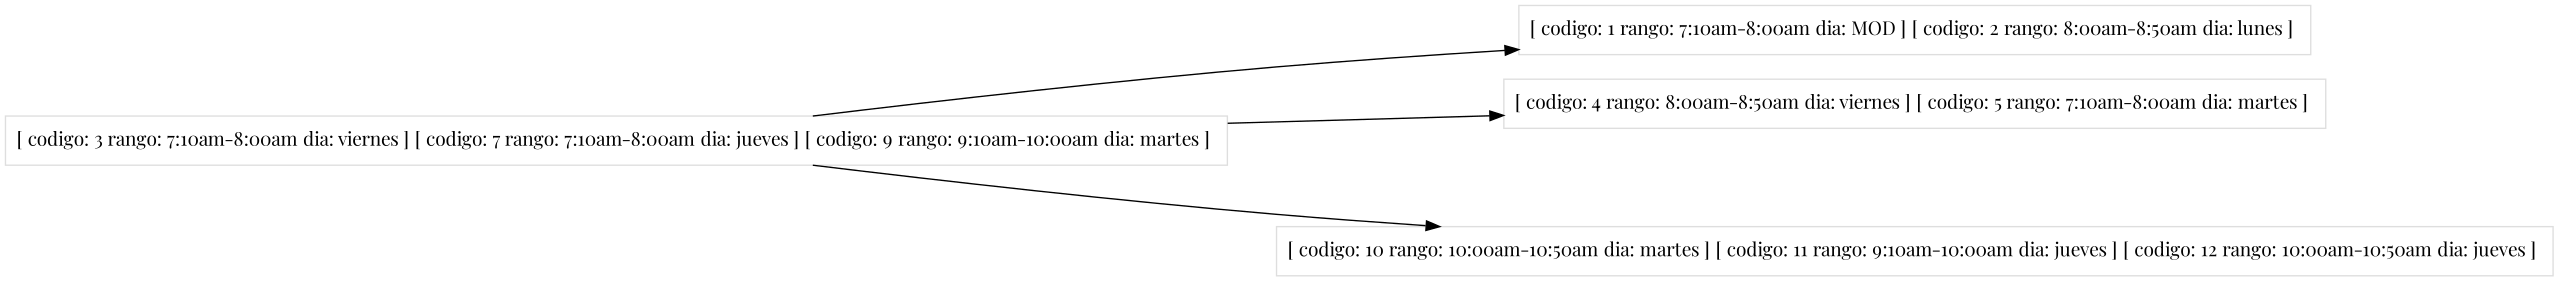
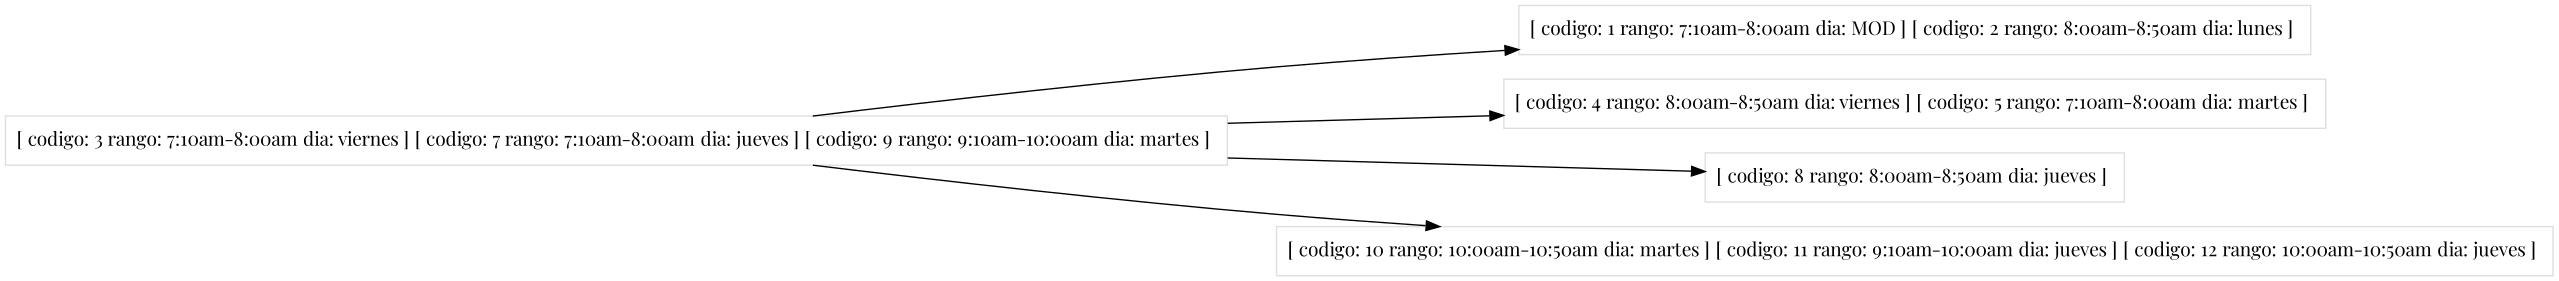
none -> (1915, 177)
